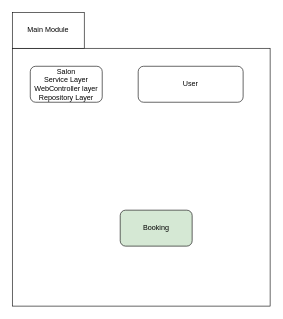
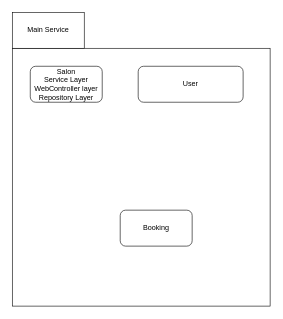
(48, 30) -> (48, 30)
(156, 228) -> (156, 228)
